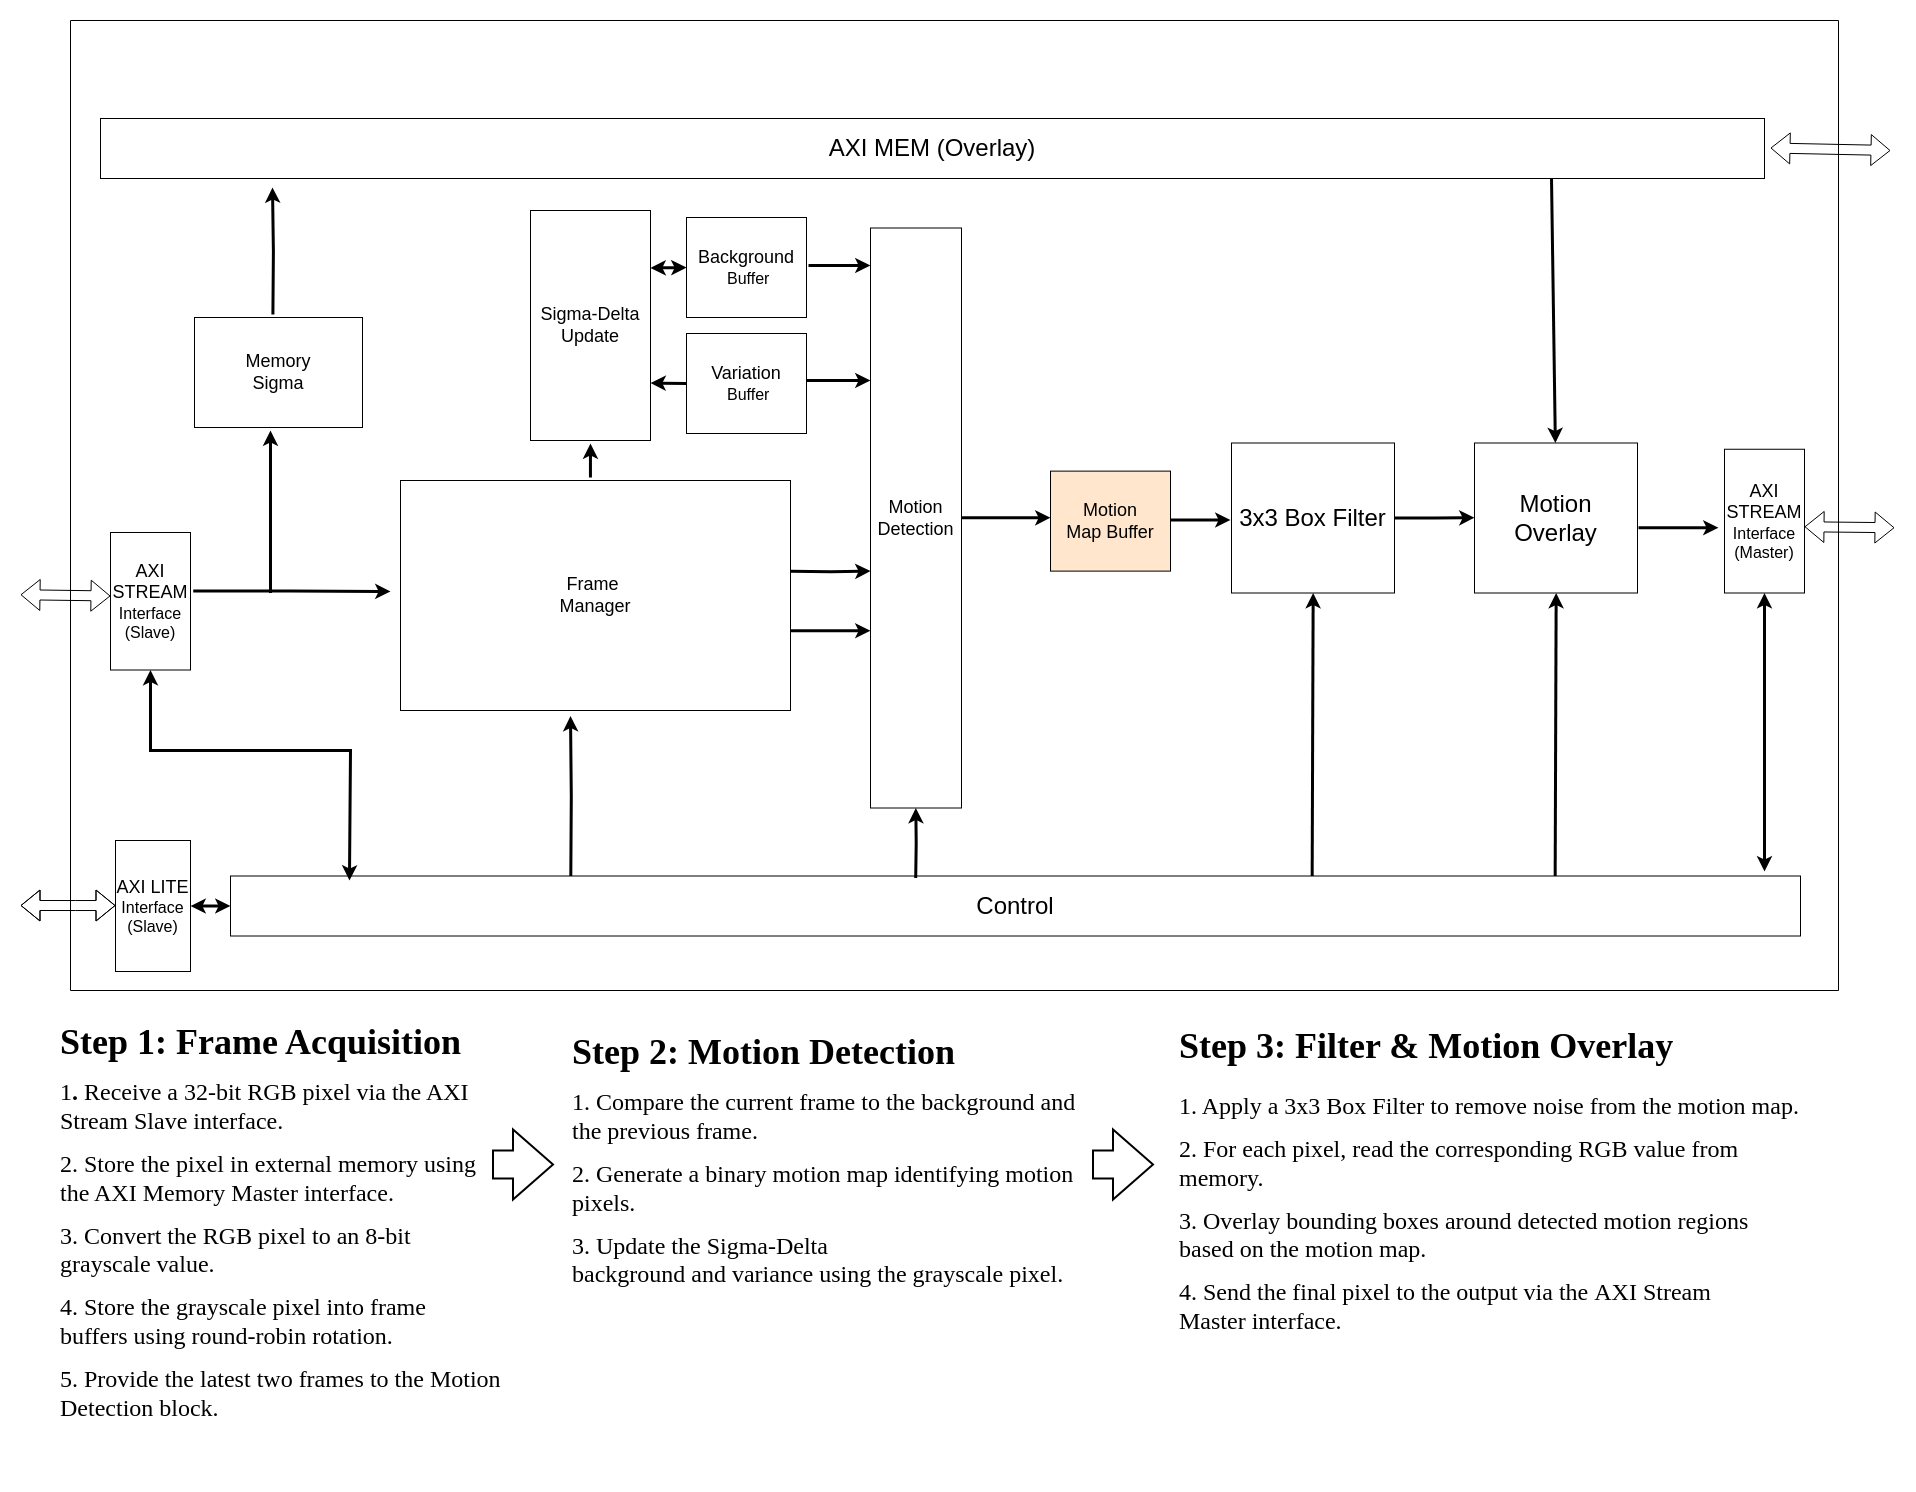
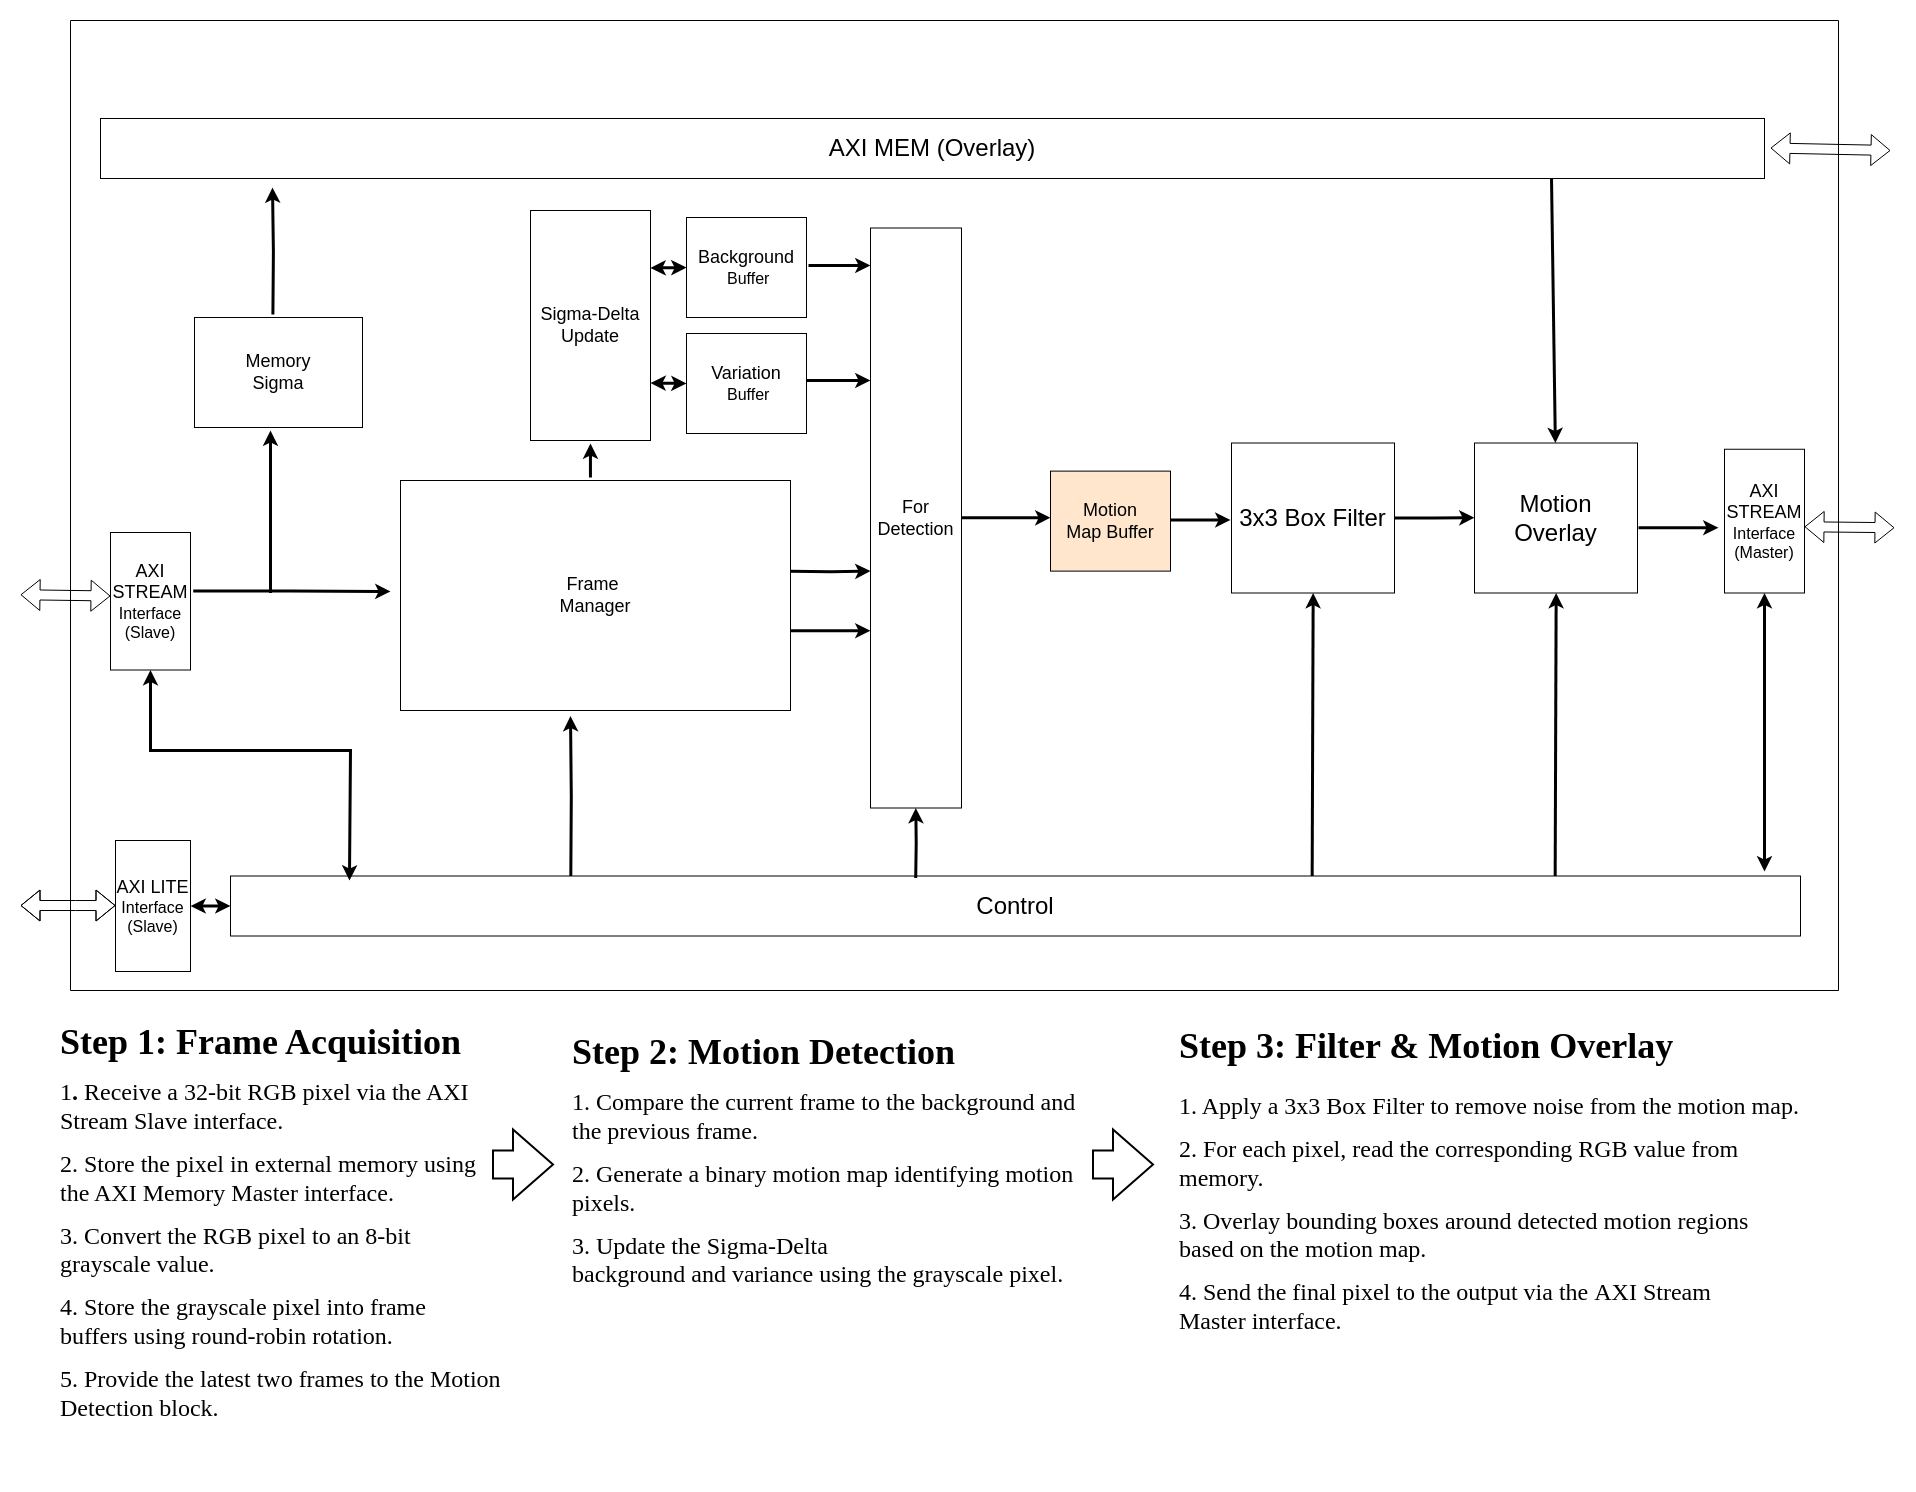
(679, 383) -> (674, 383)
(916, 519) -> (916, 519)
